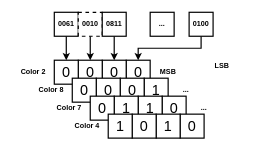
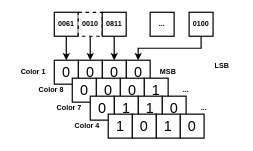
(33, 72) -> (33, 72)
